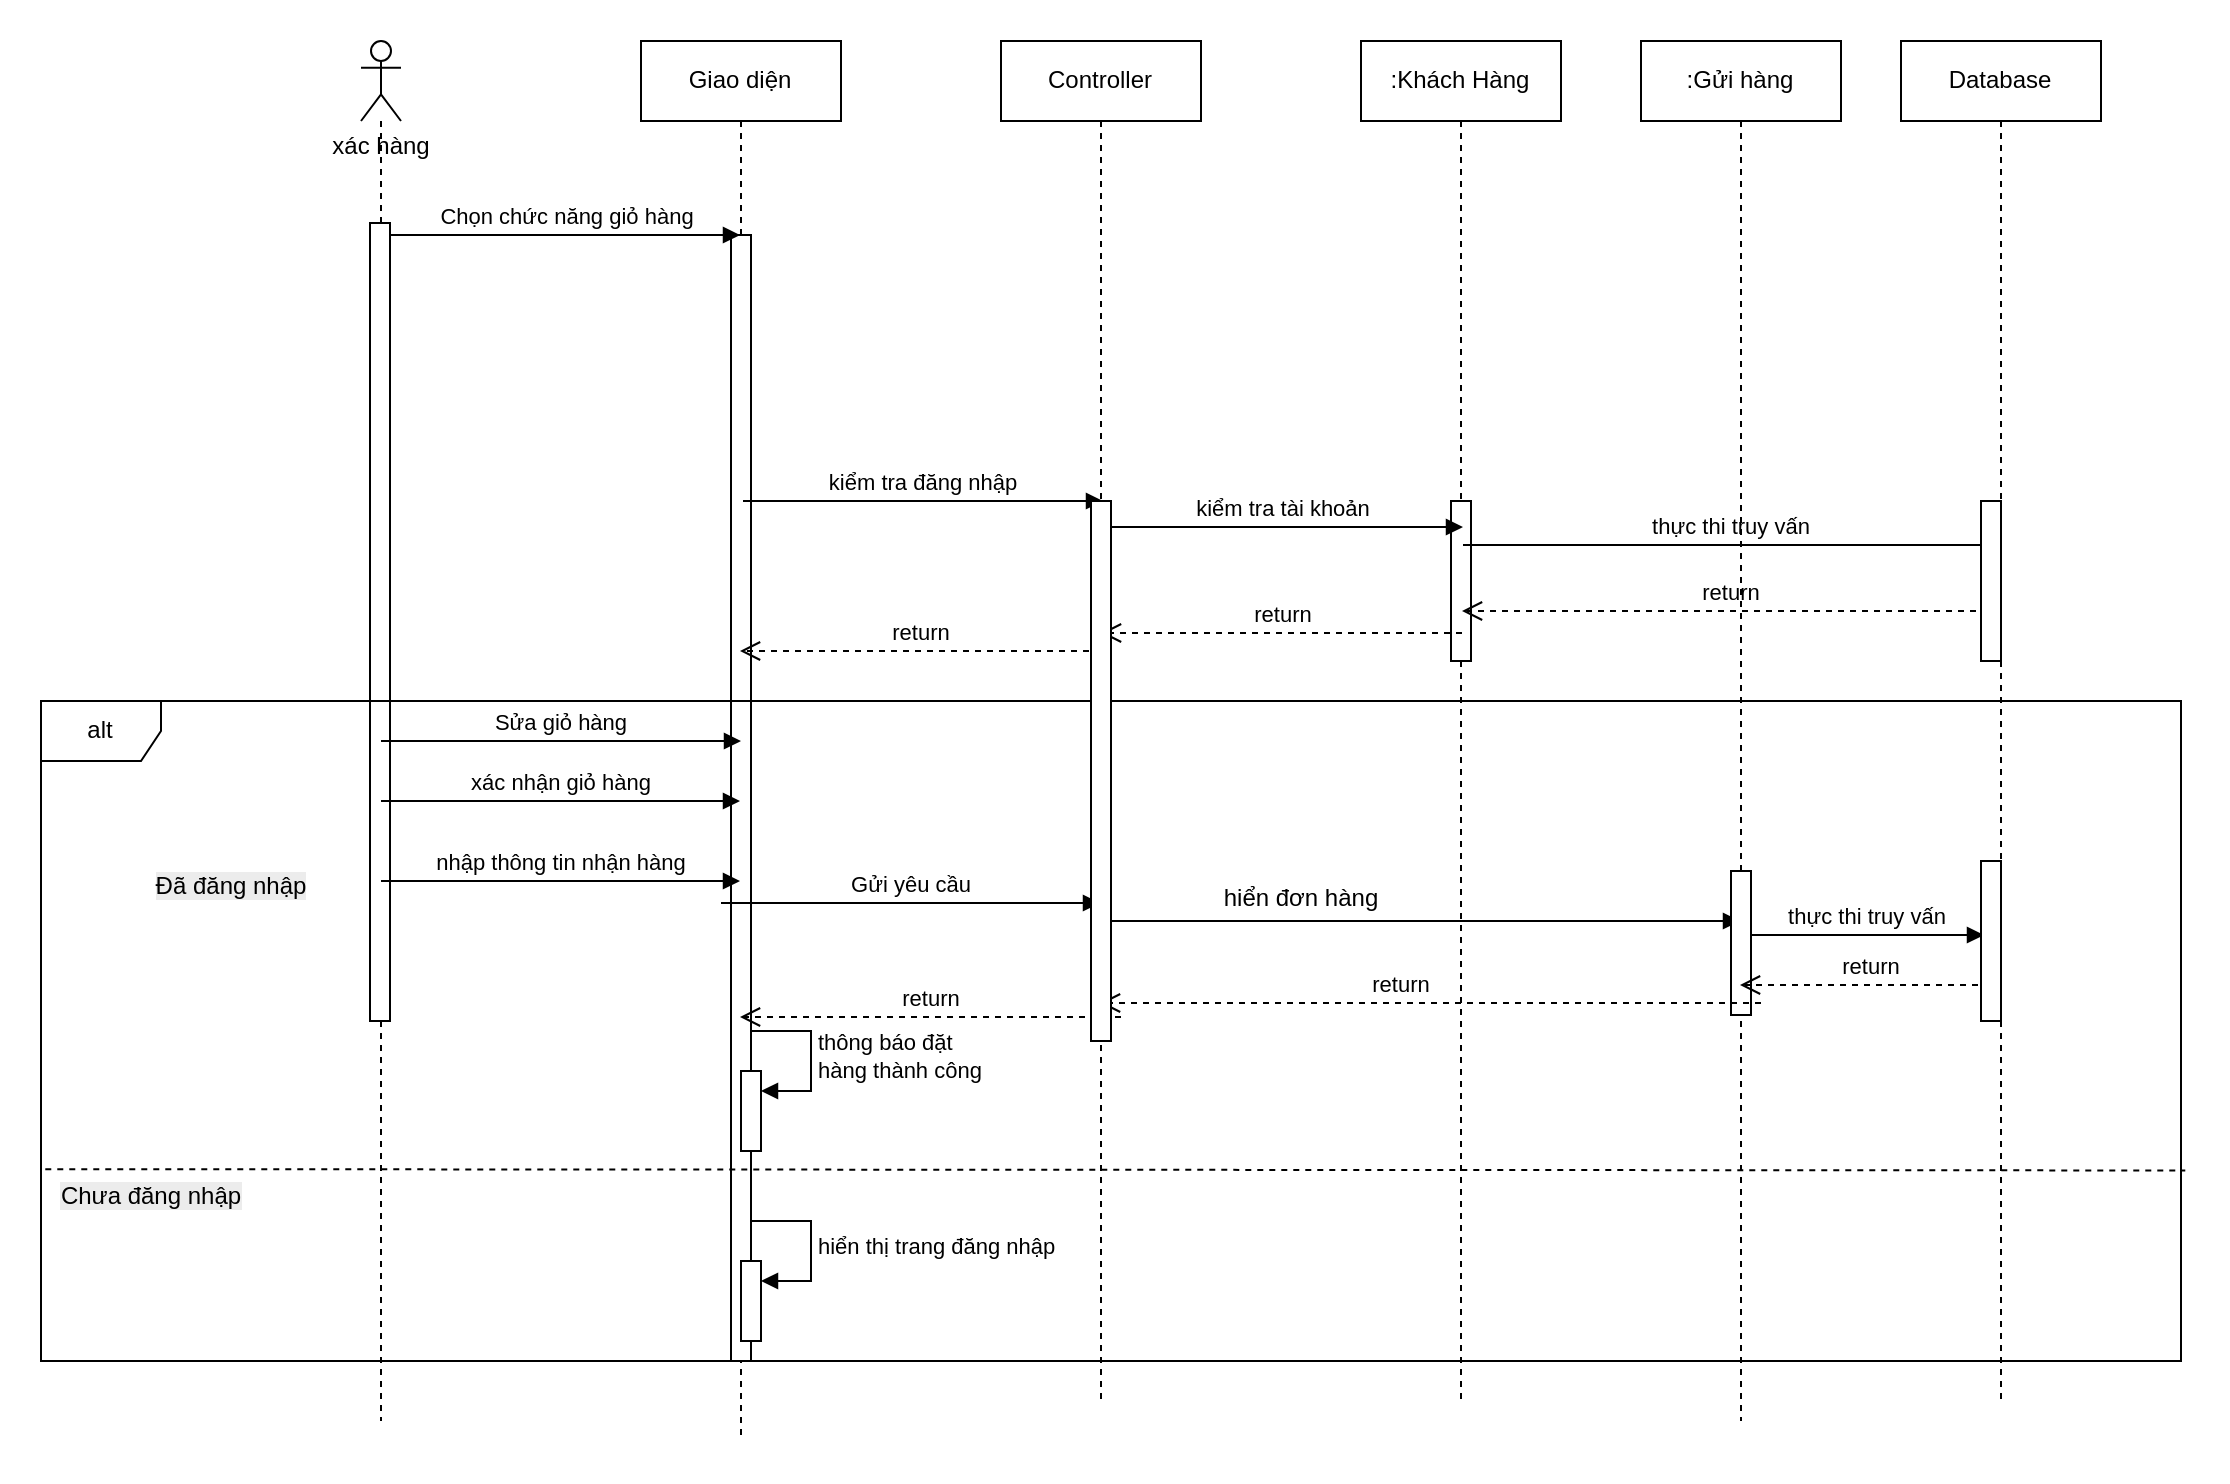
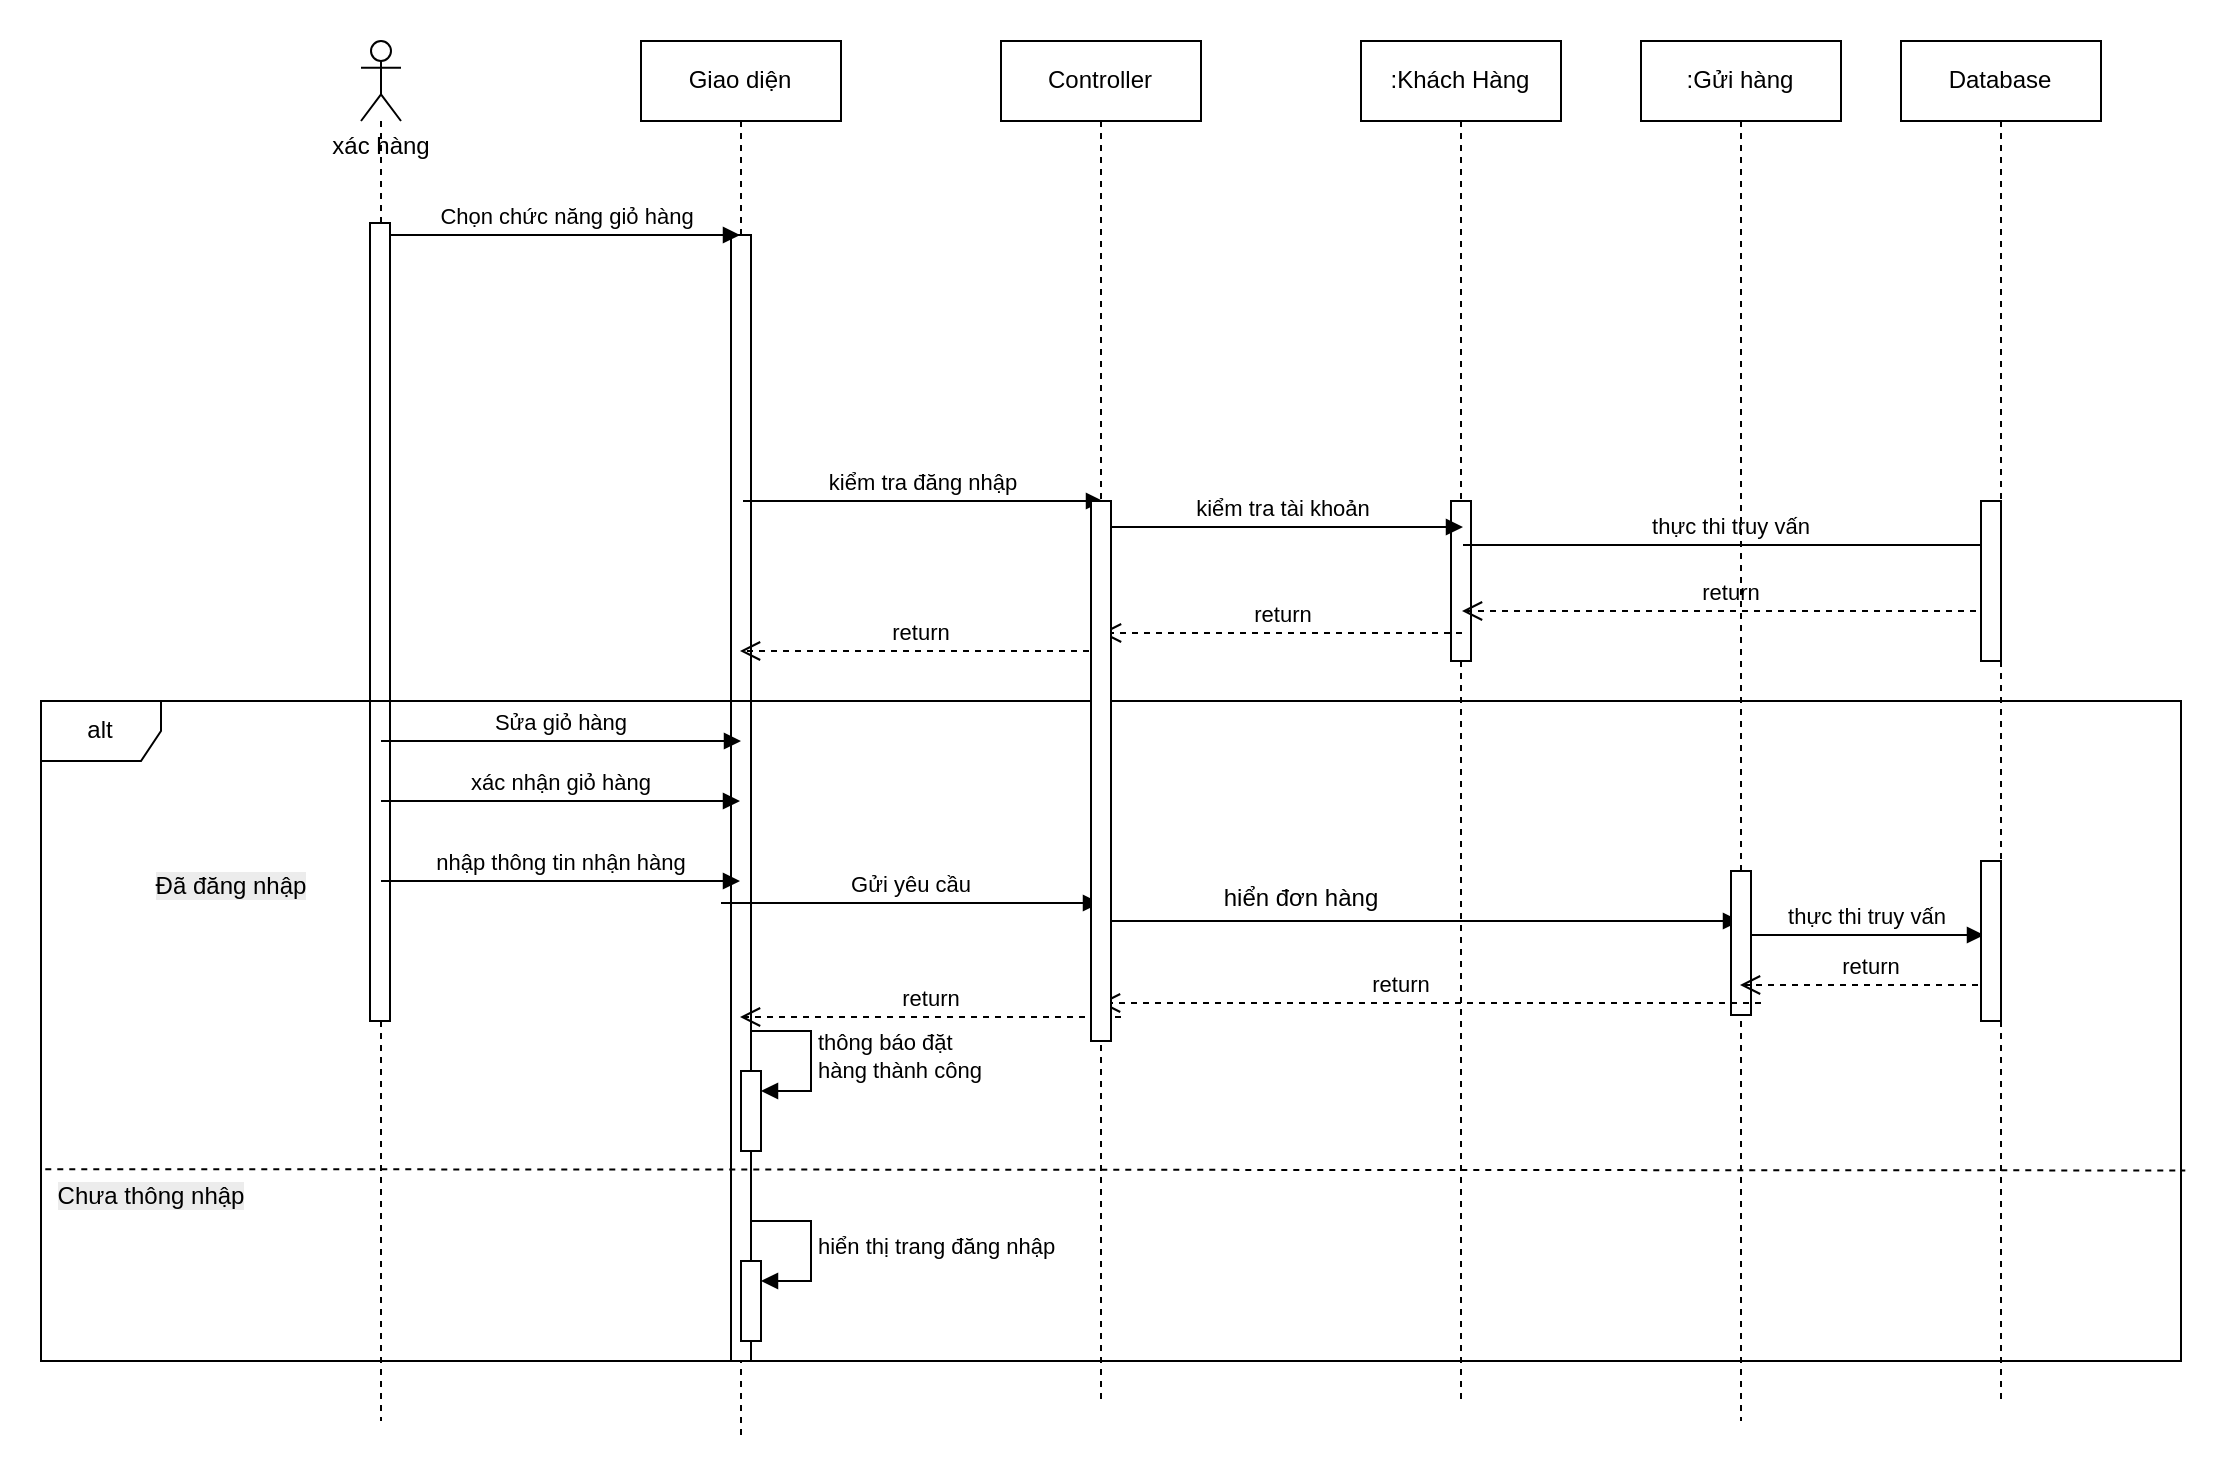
(152, 1181) -> (152, 1181)
